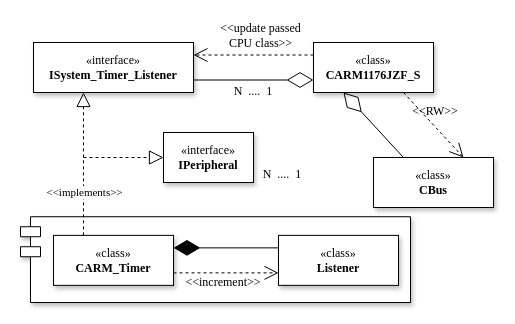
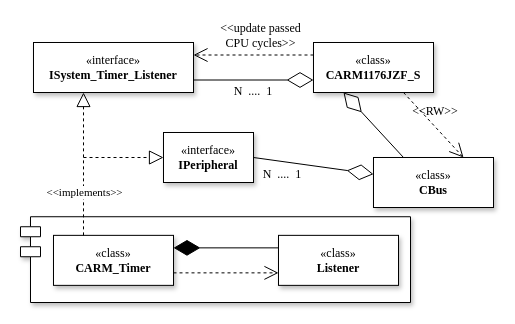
(261, 36) -> (261, 36)
none -> (300, 164)
(224, 282) -> none
